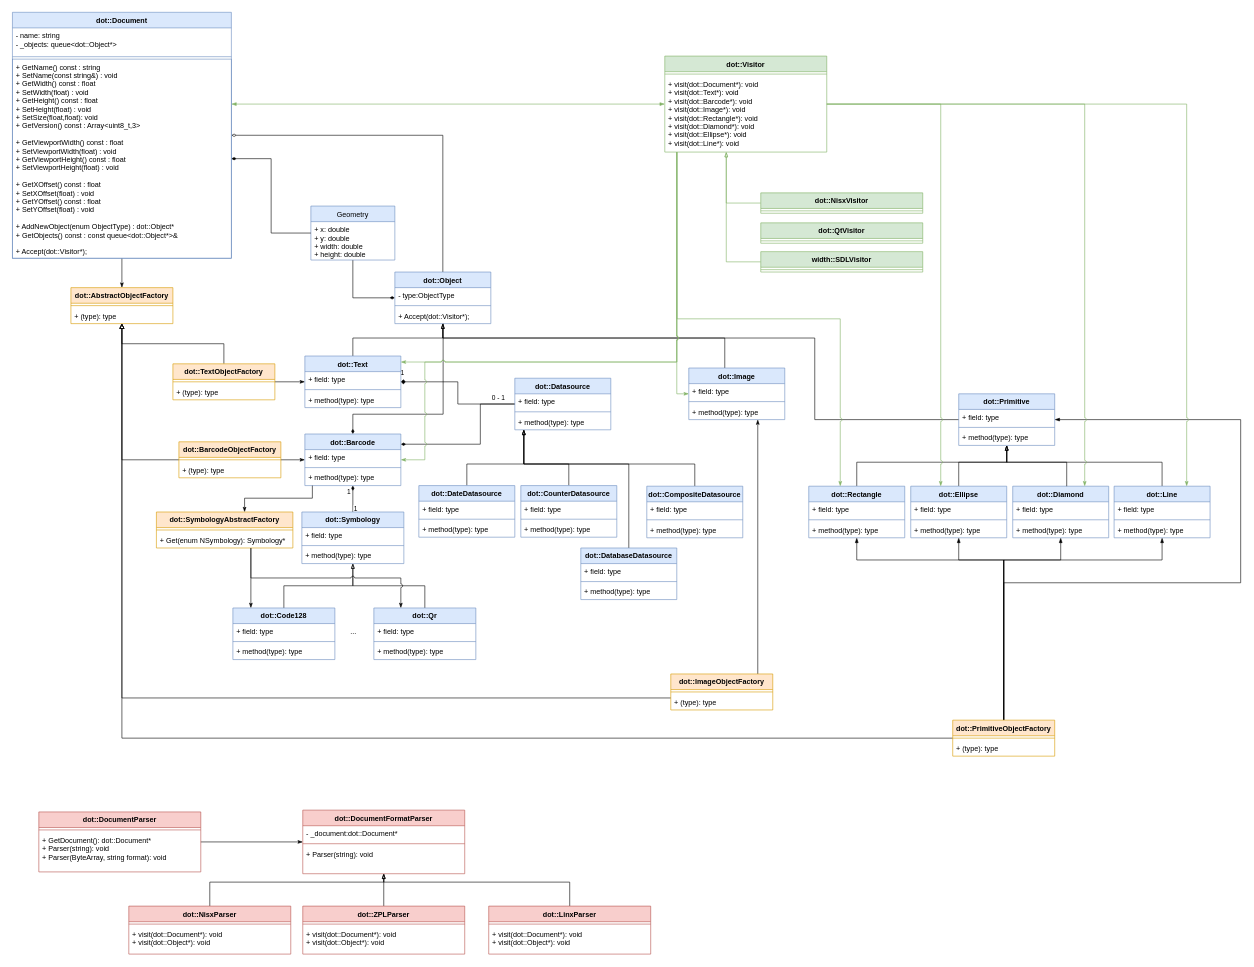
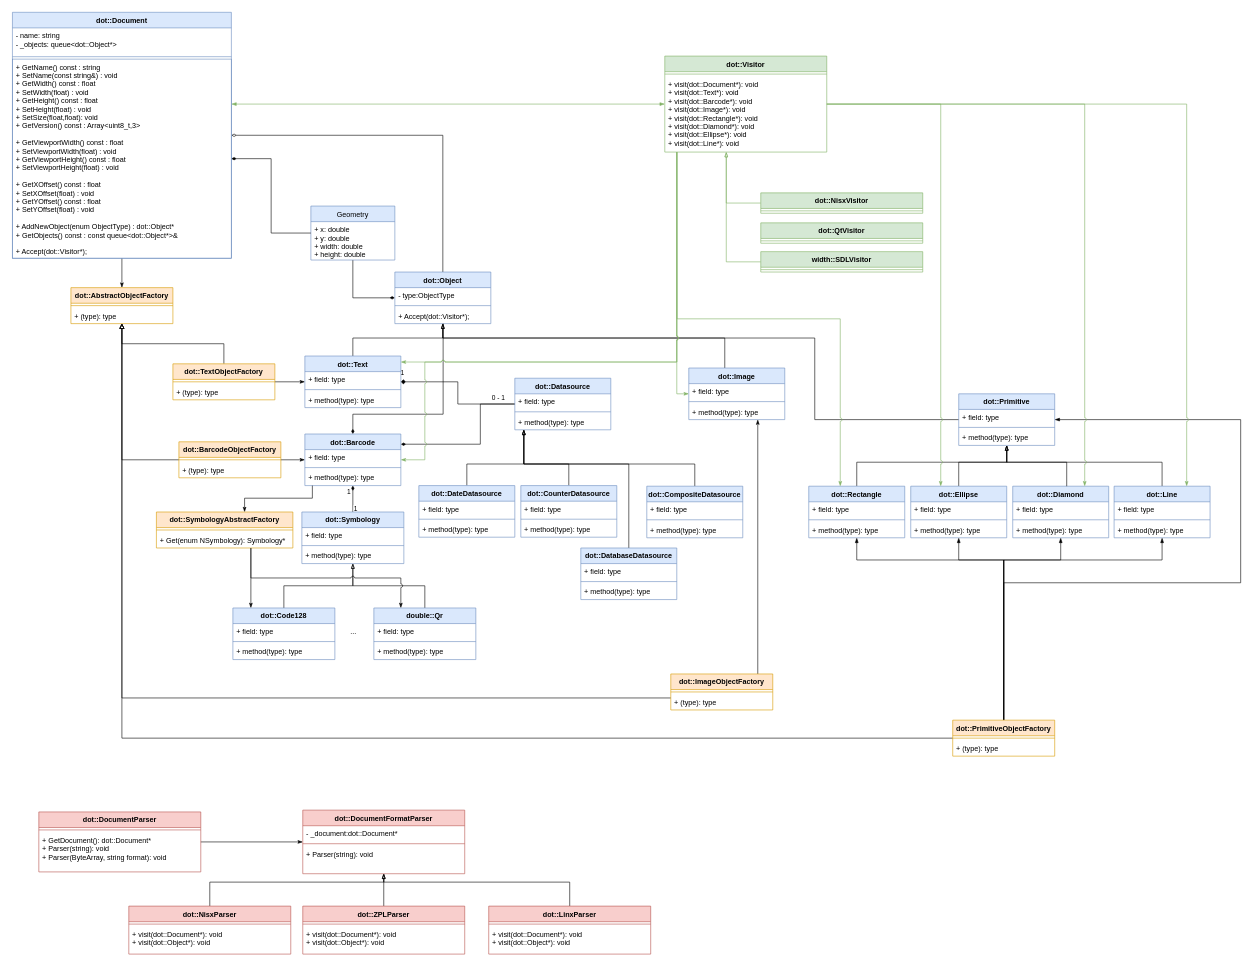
(425, 616) -> (425, 616)
